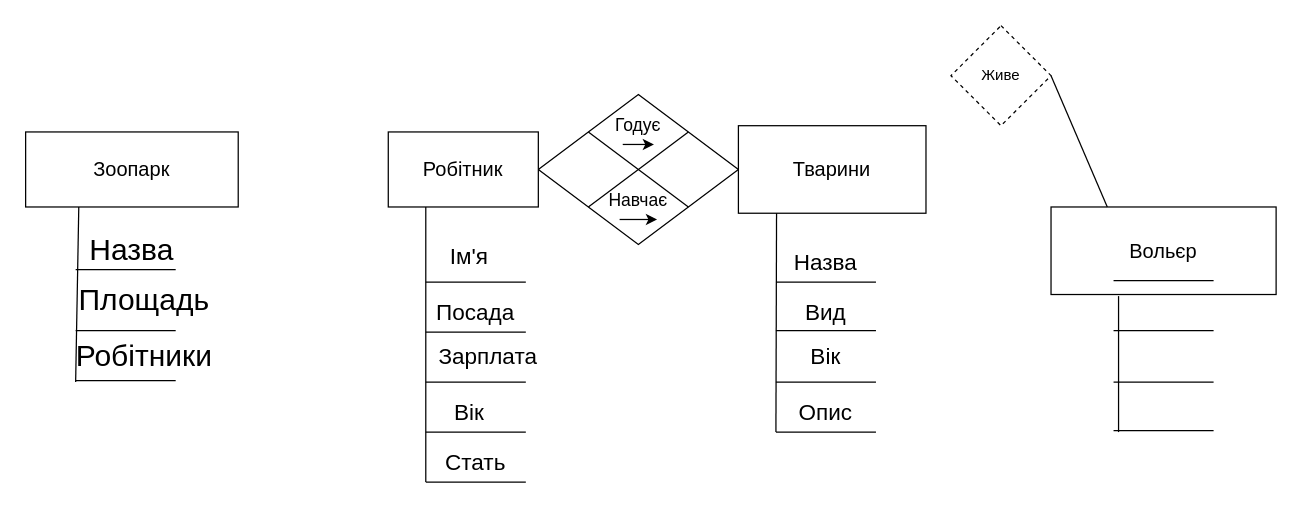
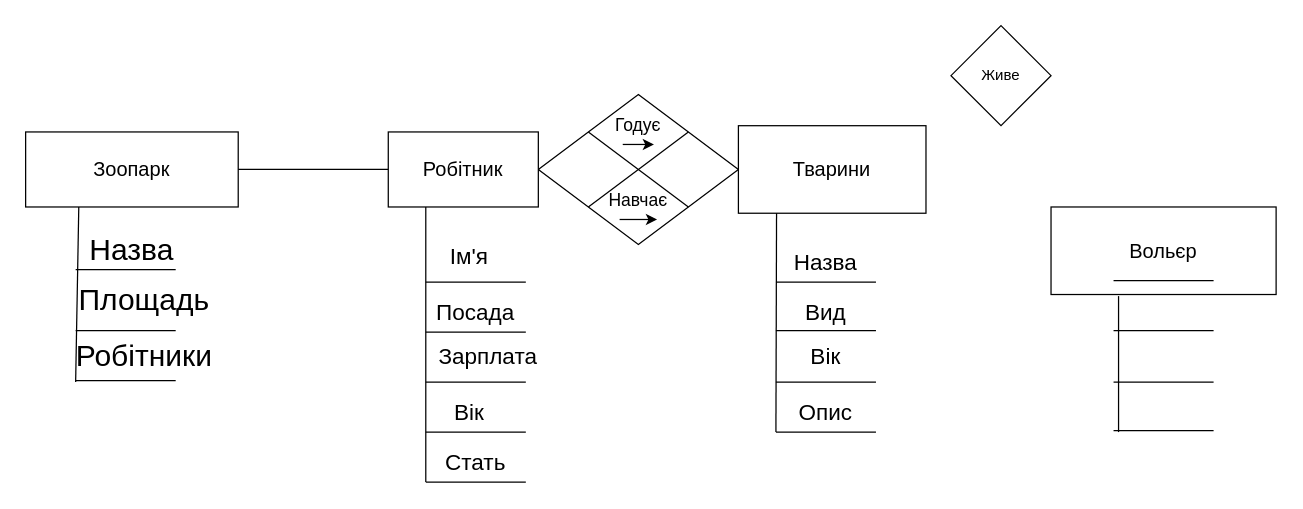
(1001, 76) -> (1001, 76)
(1079, 141) -> none
none -> (313, 169)
